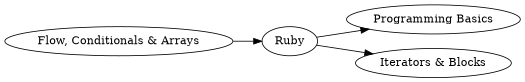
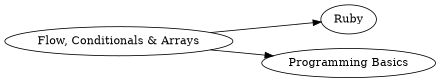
(339, 34) -> (238, 53)
(433, 63) -> none
